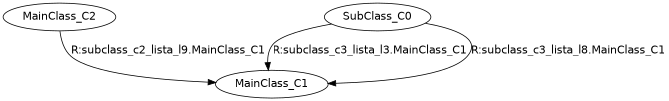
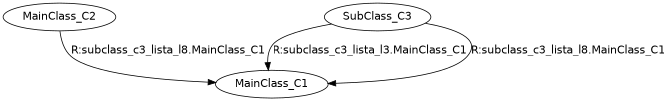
(378, 17) -> (378, 17)
(168, 51) -> (168, 51)
